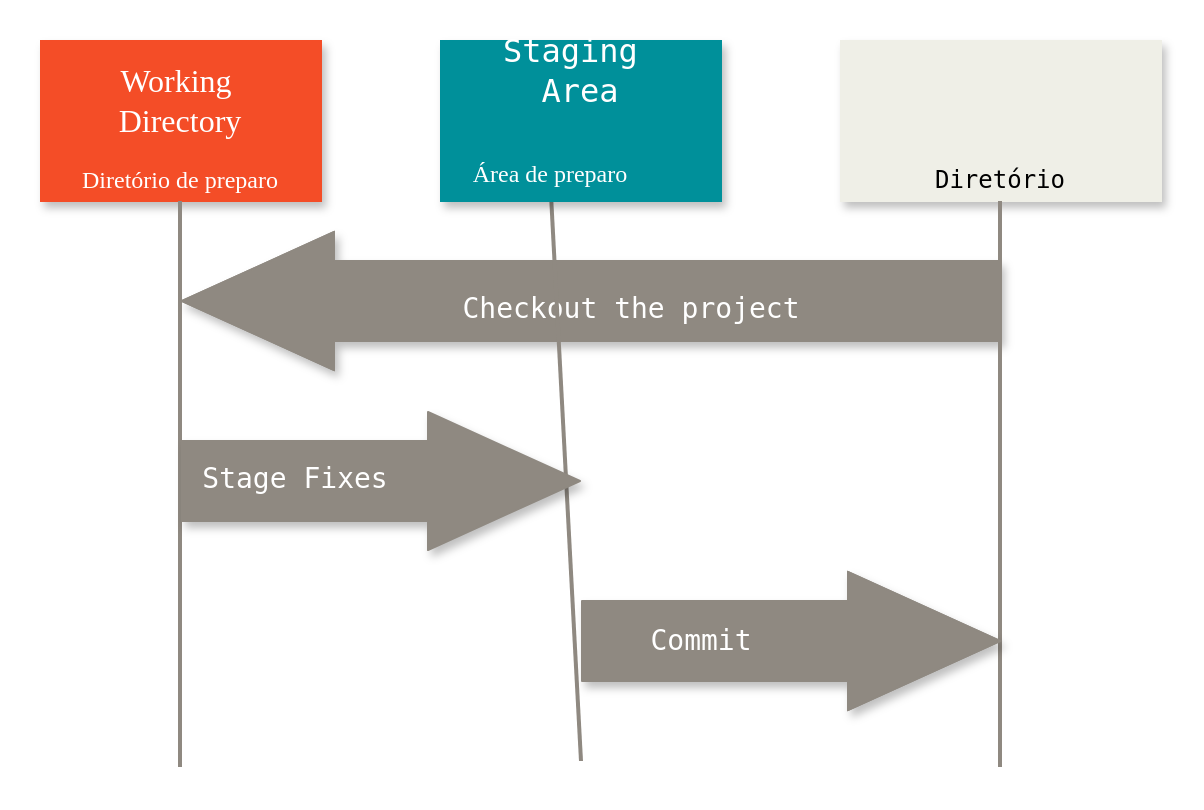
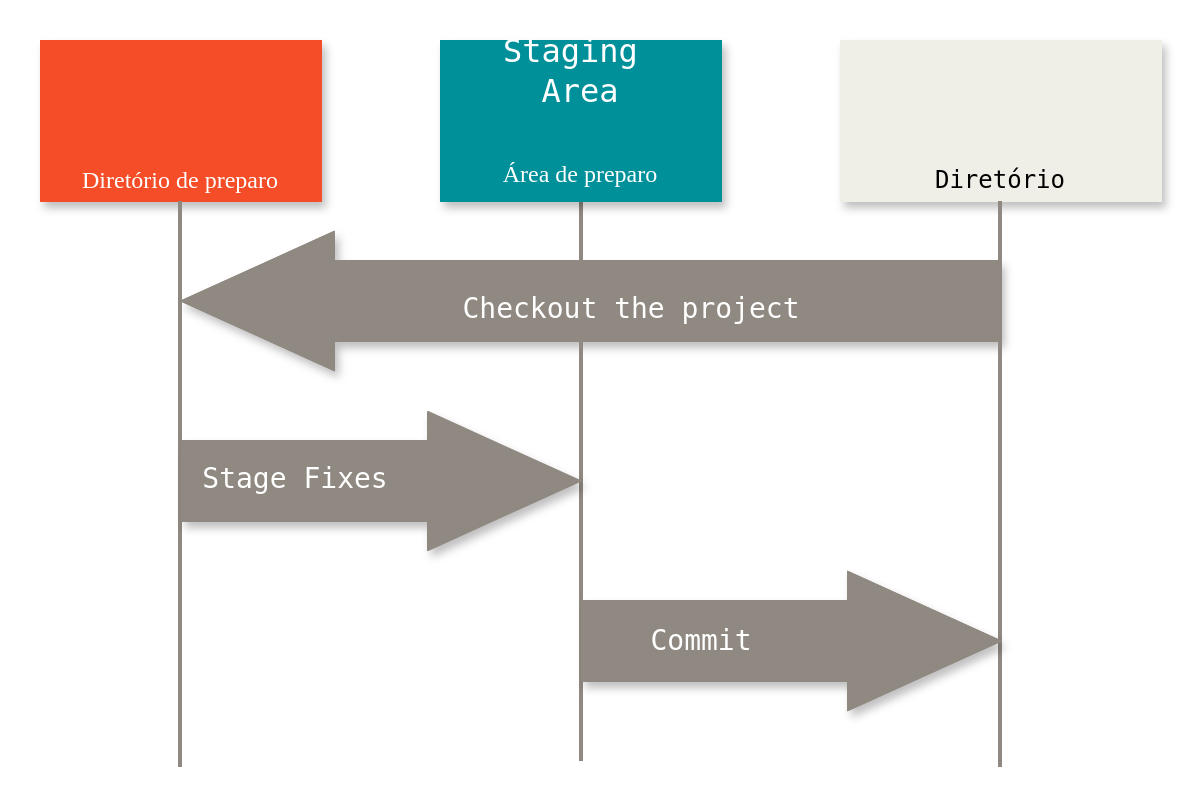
(181, 101) -> none
(551, 175) -> (581, 175)
